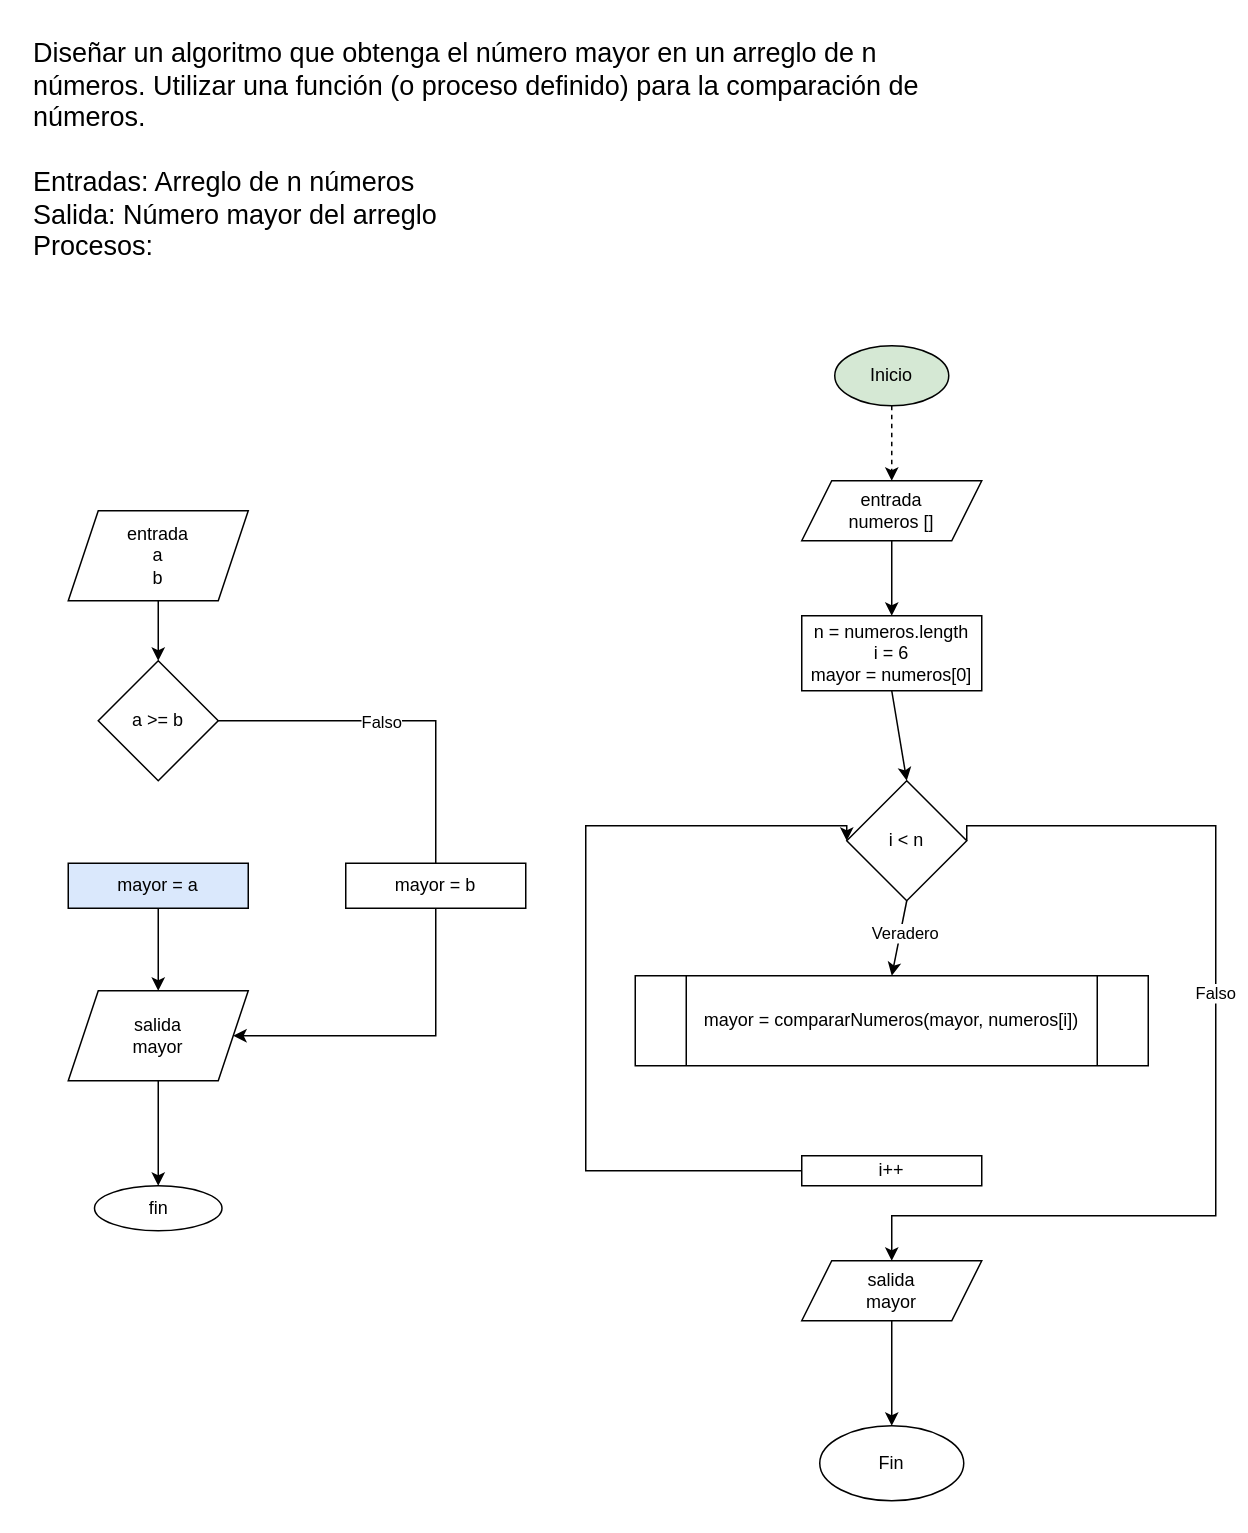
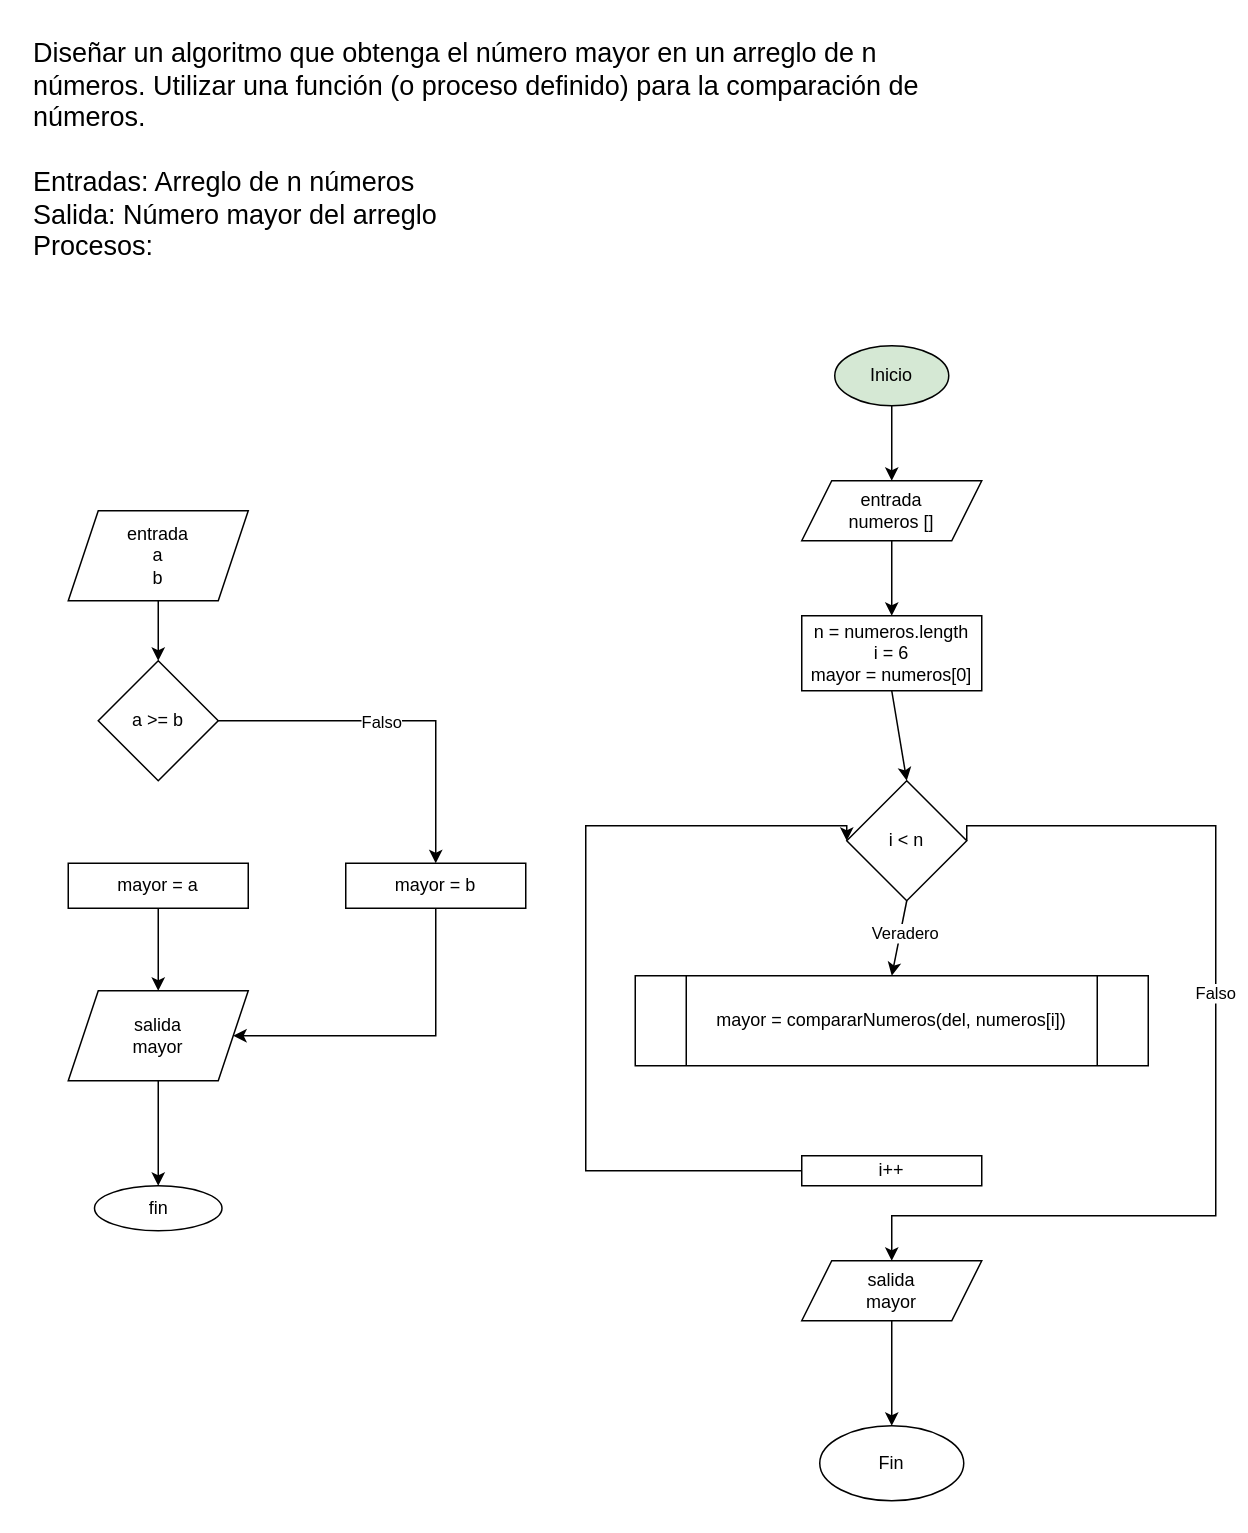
(892, 439) -> (892, 439)
(436, 856) -> (436, 852)
(158, 886) -> (158, 886)
(892, 1021) -> (892, 1021)
